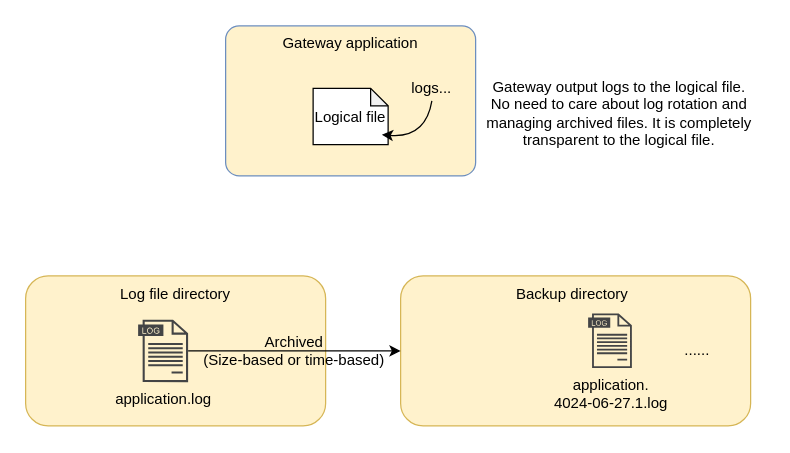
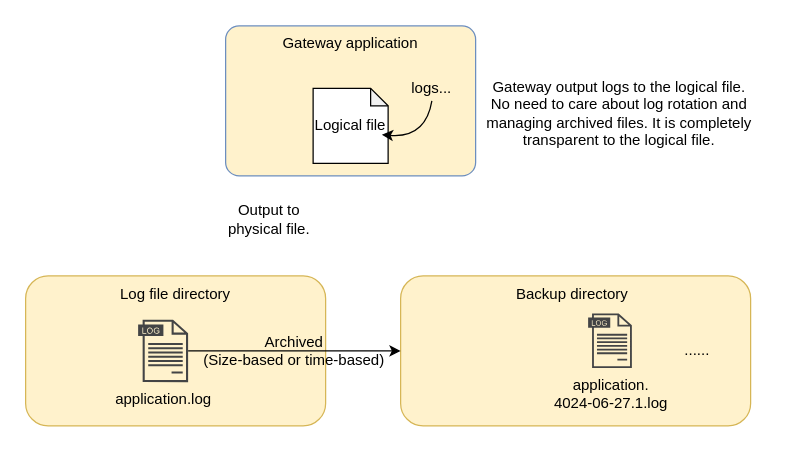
(351, 116) -> (351, 126)
none -> (269, 219)
